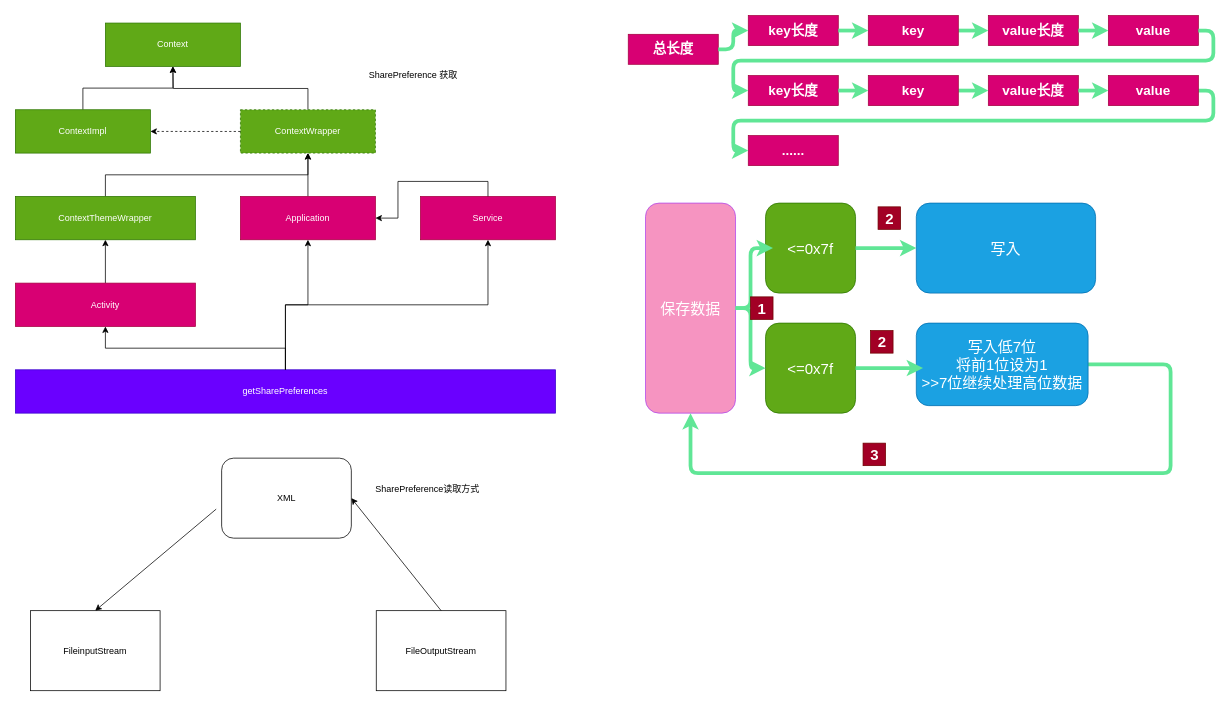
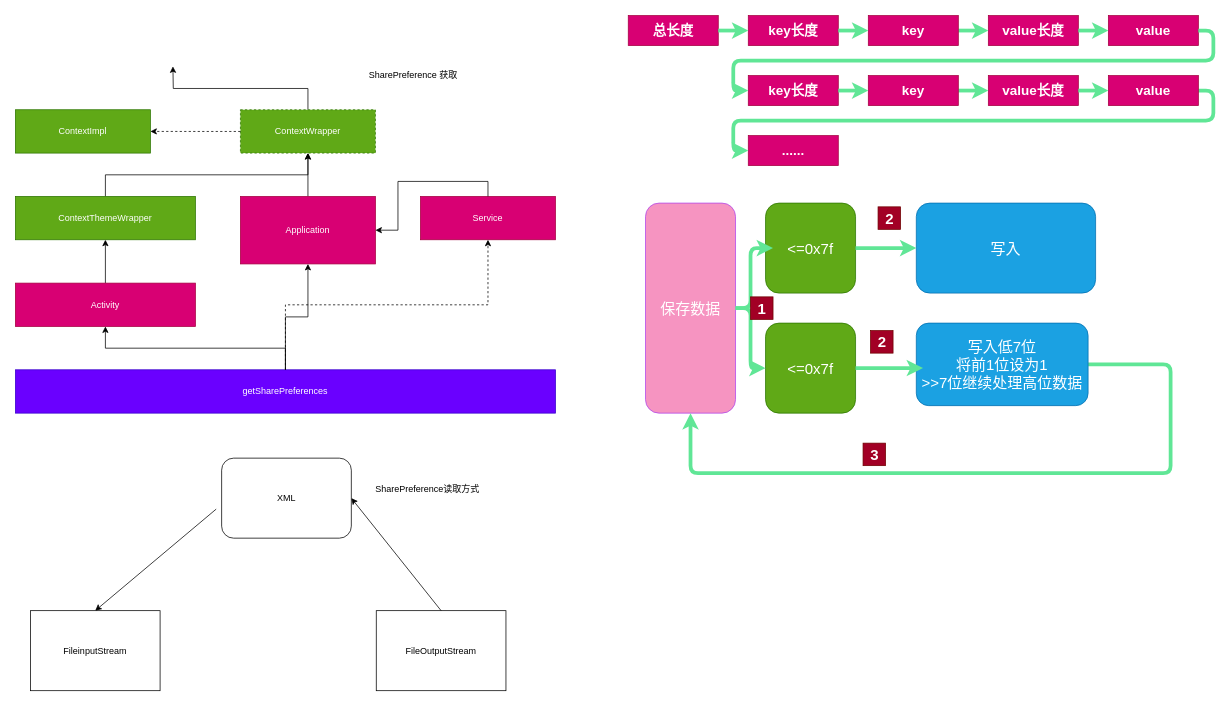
(173, 45) -> none
(673, 49) -> (673, 30)
(116, 88) -> none
(308, 218) -> (308, 230)
(429, 305) -> (429, 305)
